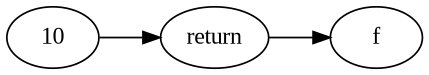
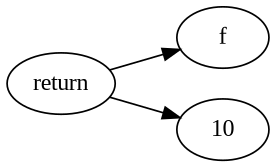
(121, 38) -> (137, 105)
